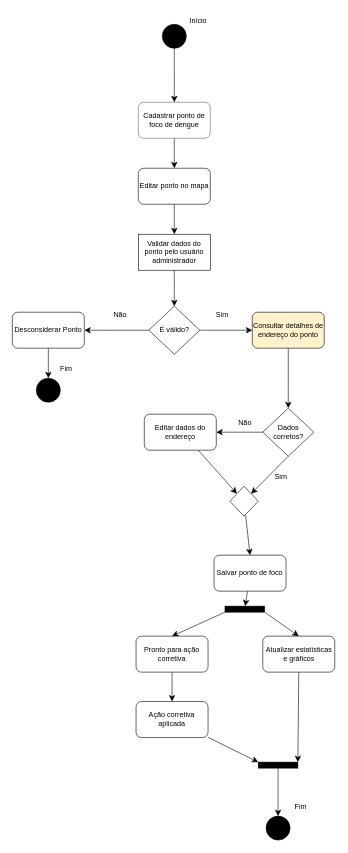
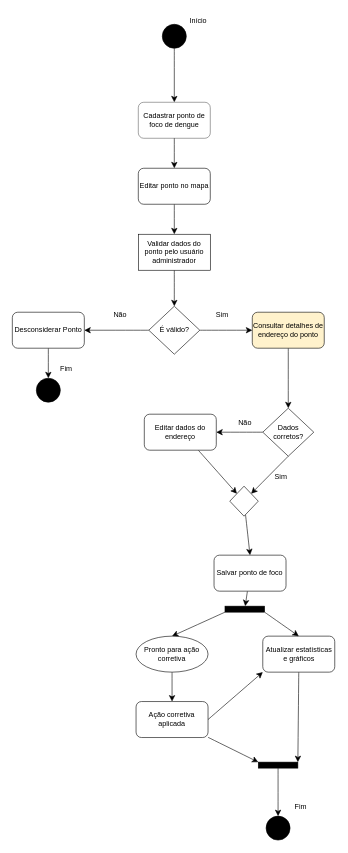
(172, 654) -> (172, 654)
none -> (234, 697)
